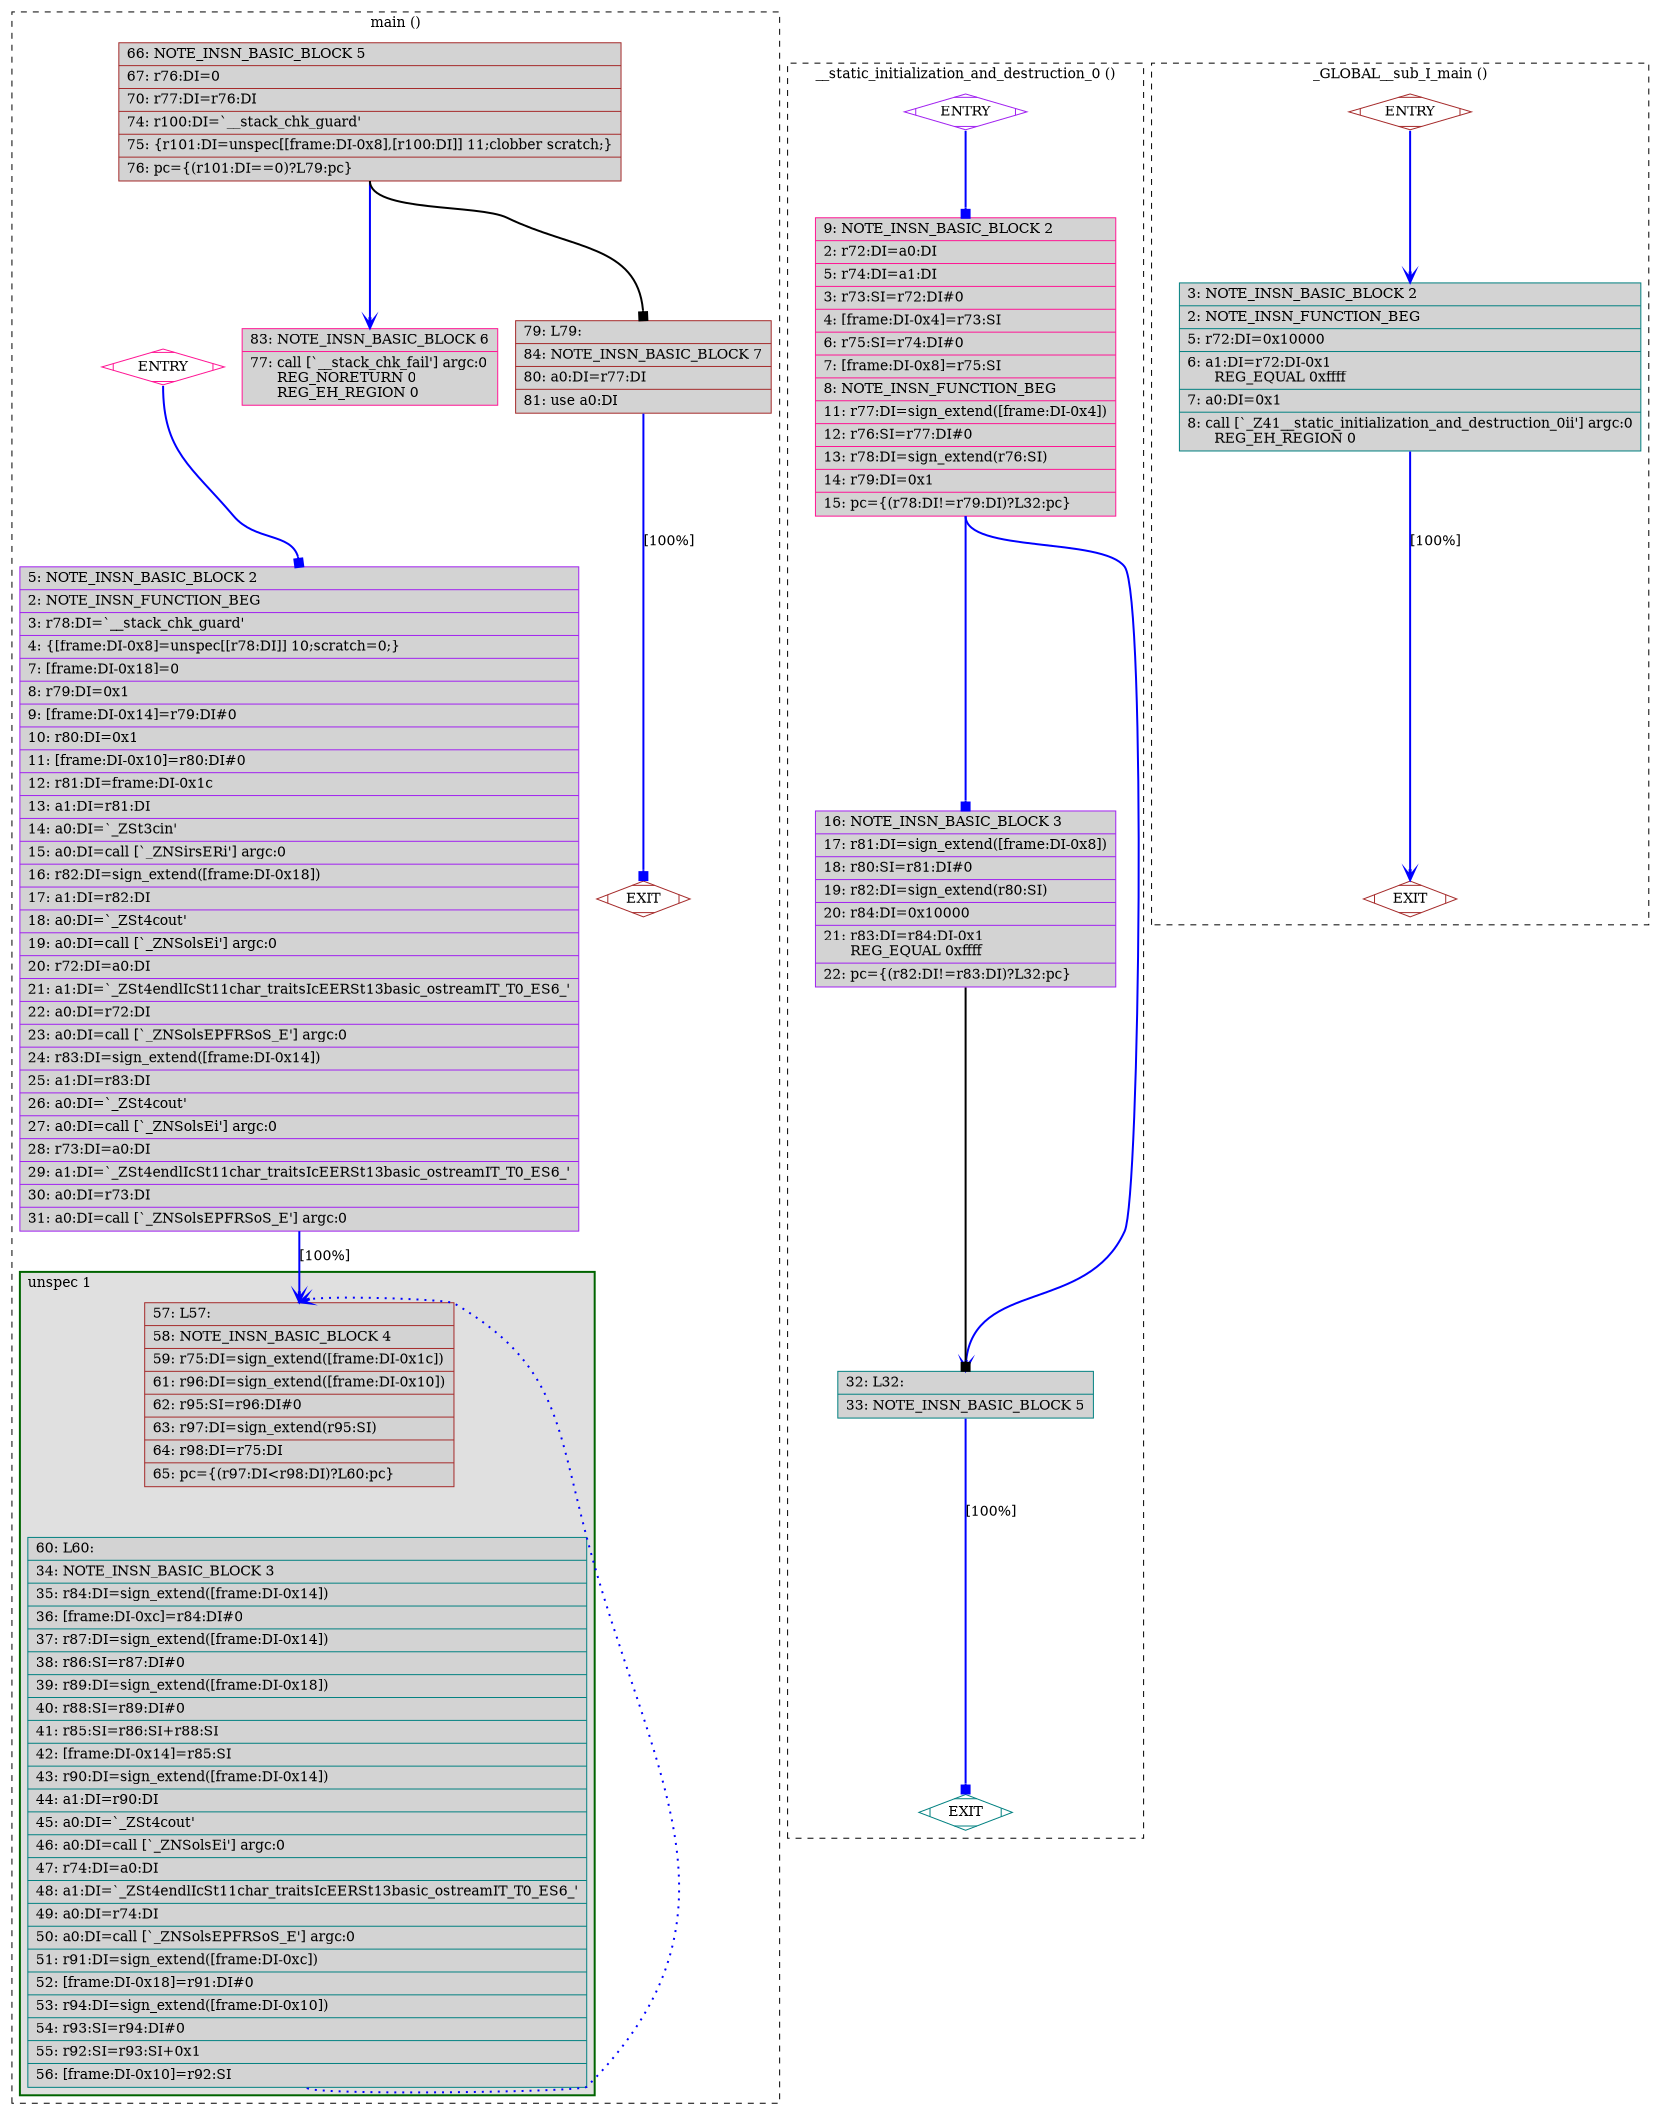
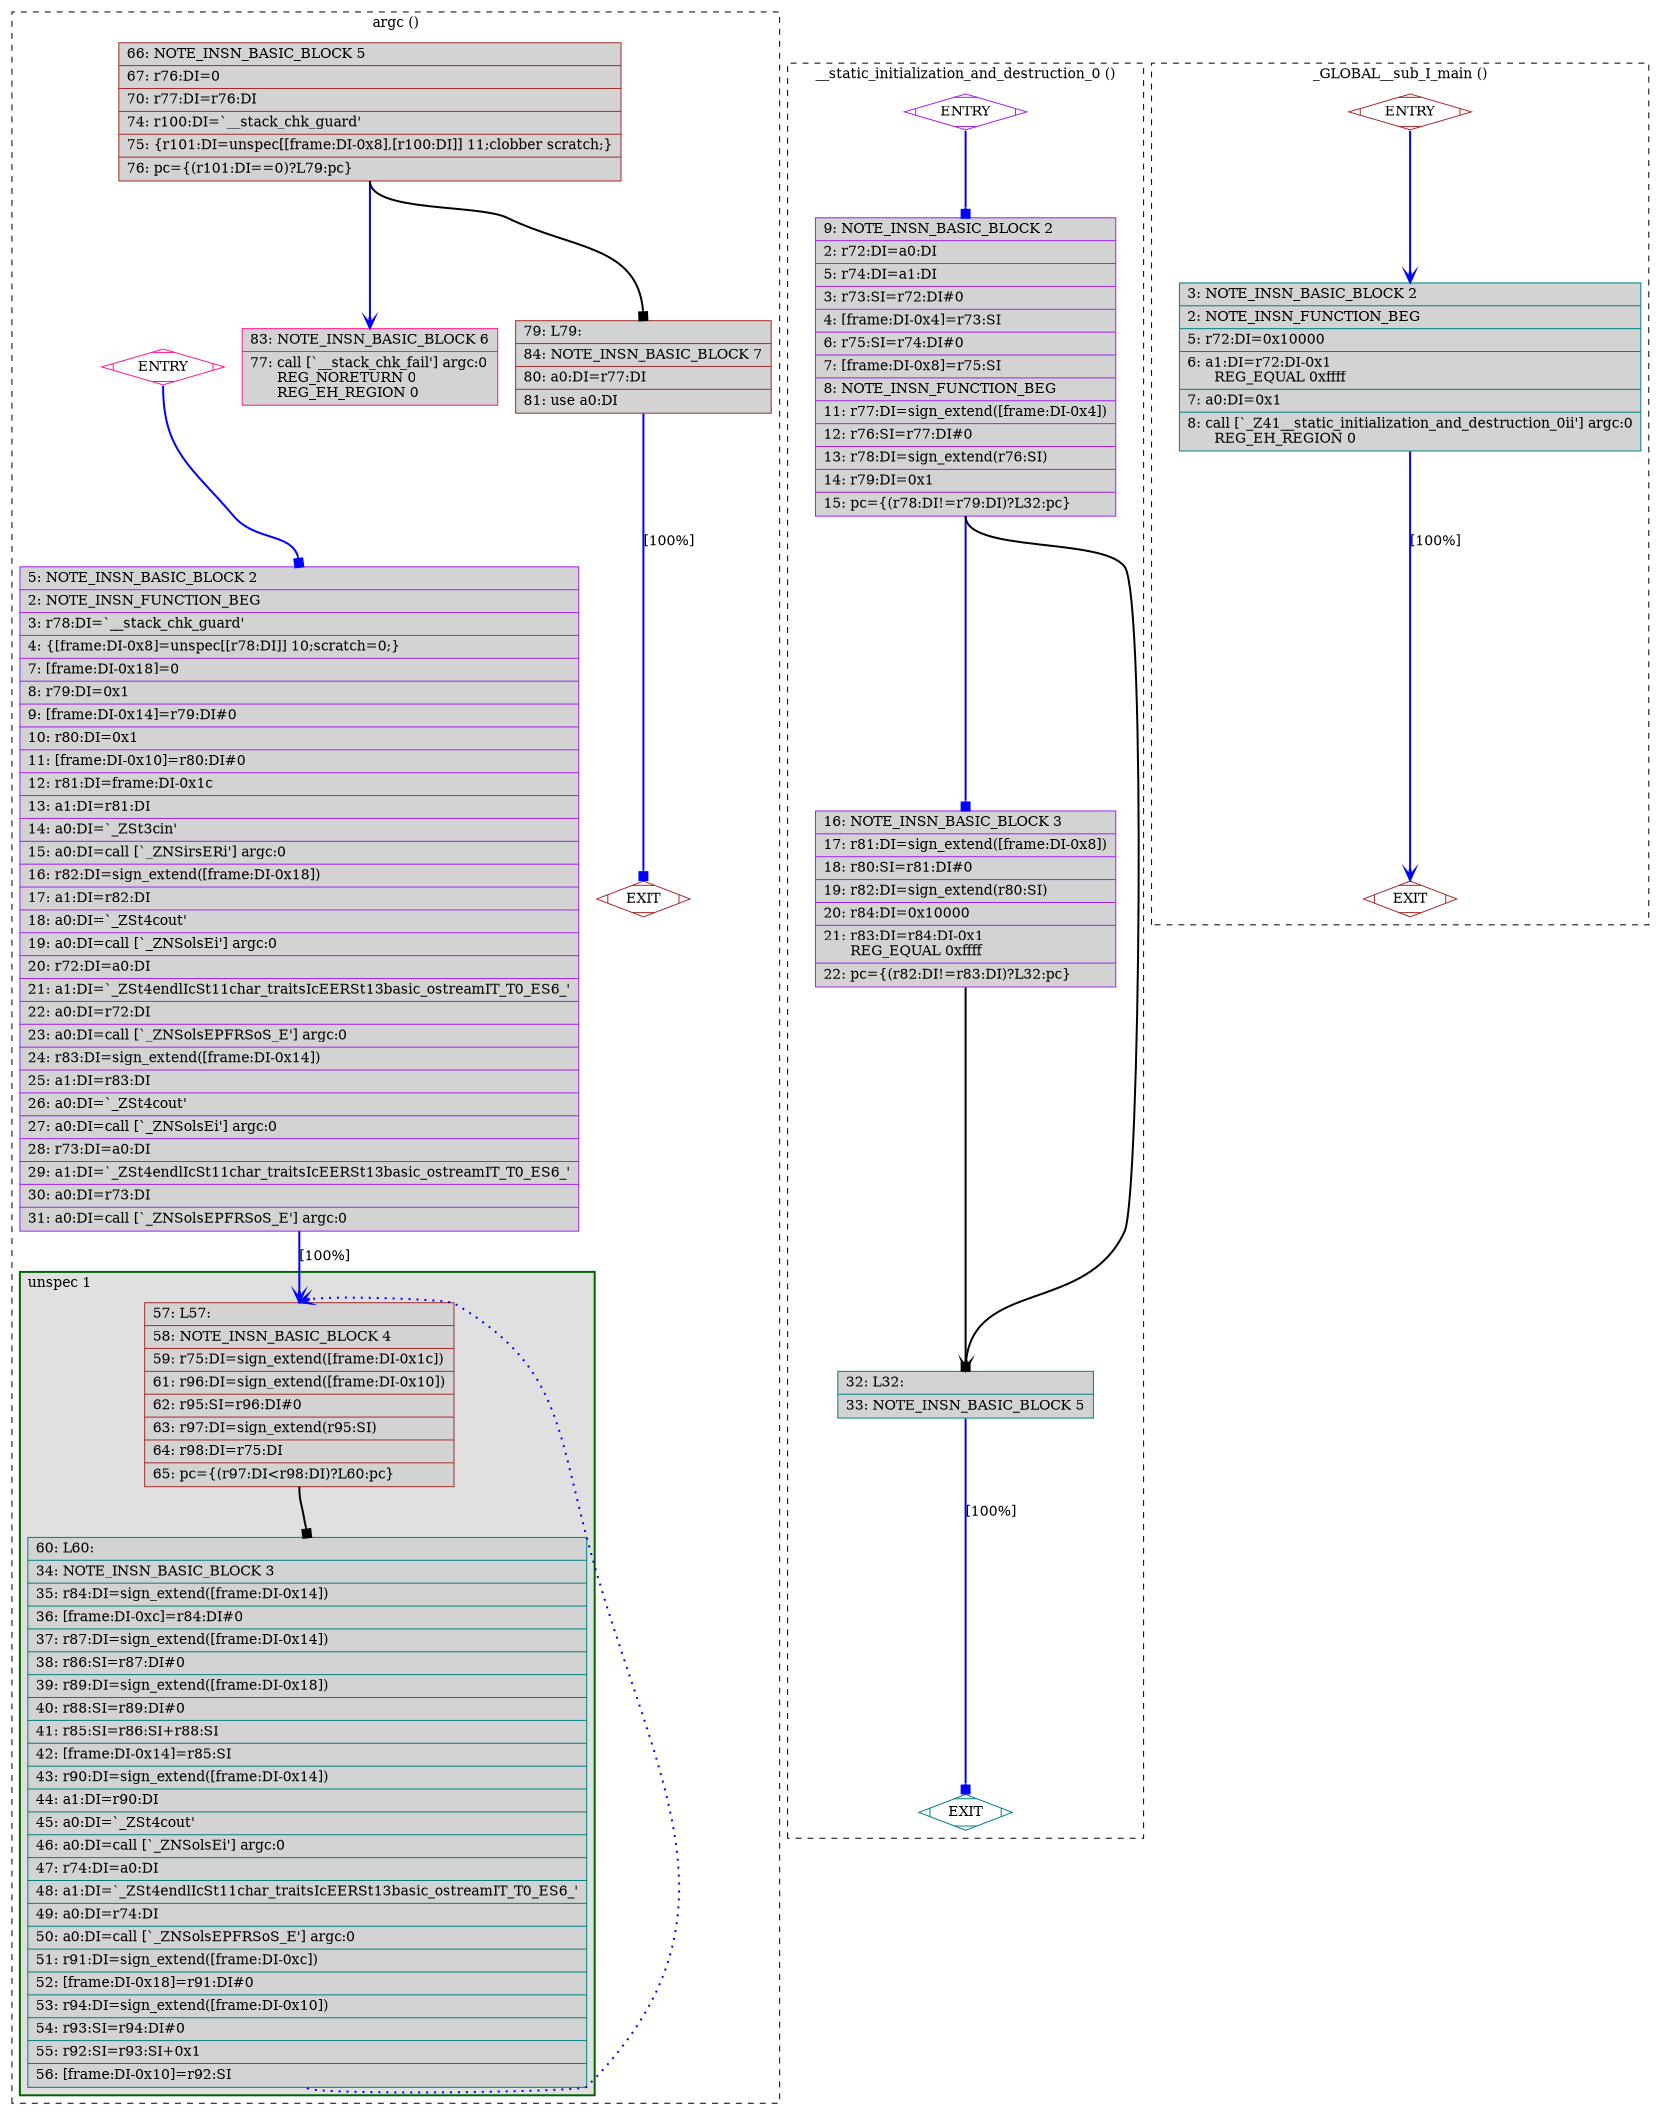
(396, 23) -> (396, 23)
(966, 367) -> (966, 367)
(1137, 999) -> (1137, 999)
none -> (302, 1507)
